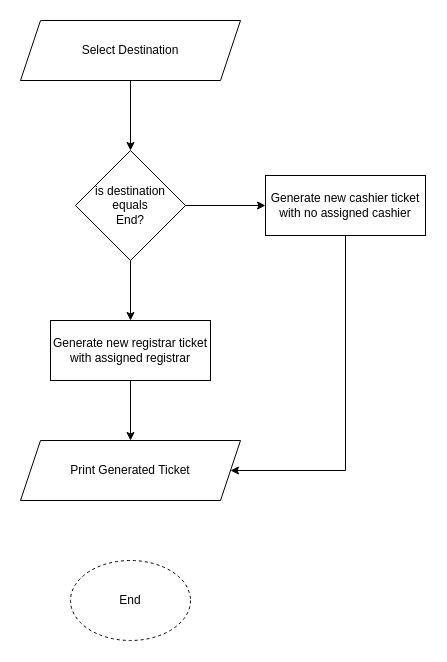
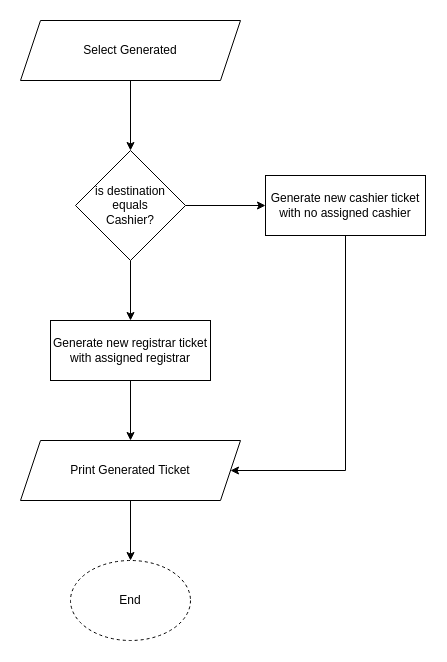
(131, 51) -> (131, 51)
(131, 206) -> (131, 206)
none -> (131, 527)
